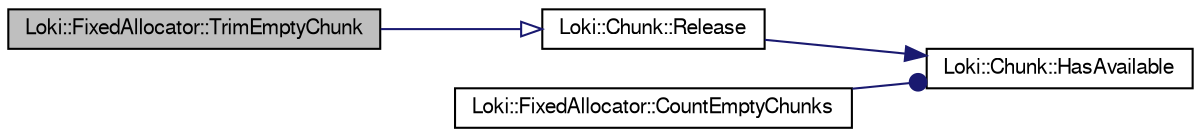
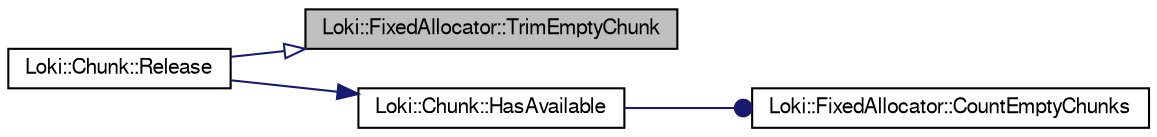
(451, 29) -> (258, 54)
(881, 86) -> (679, 108)
